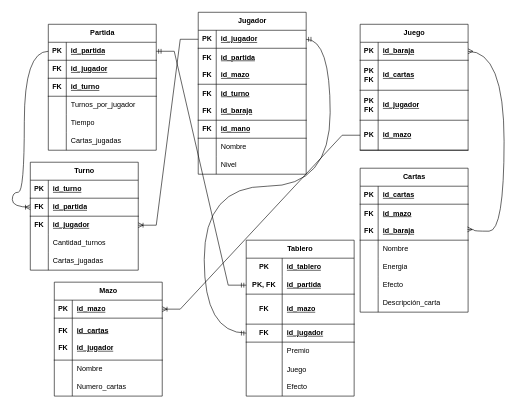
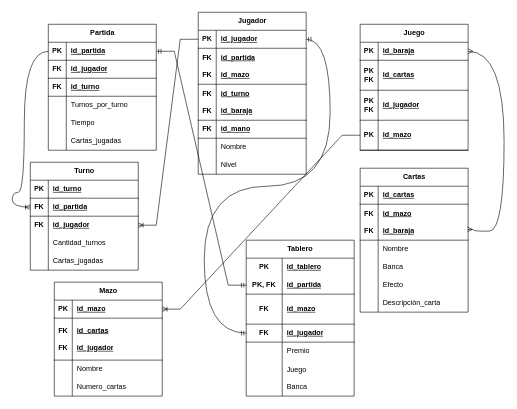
(107, 105) -> (103, 105)
(396, 267) -> (393, 267)
(299, 378) -> (297, 378)
